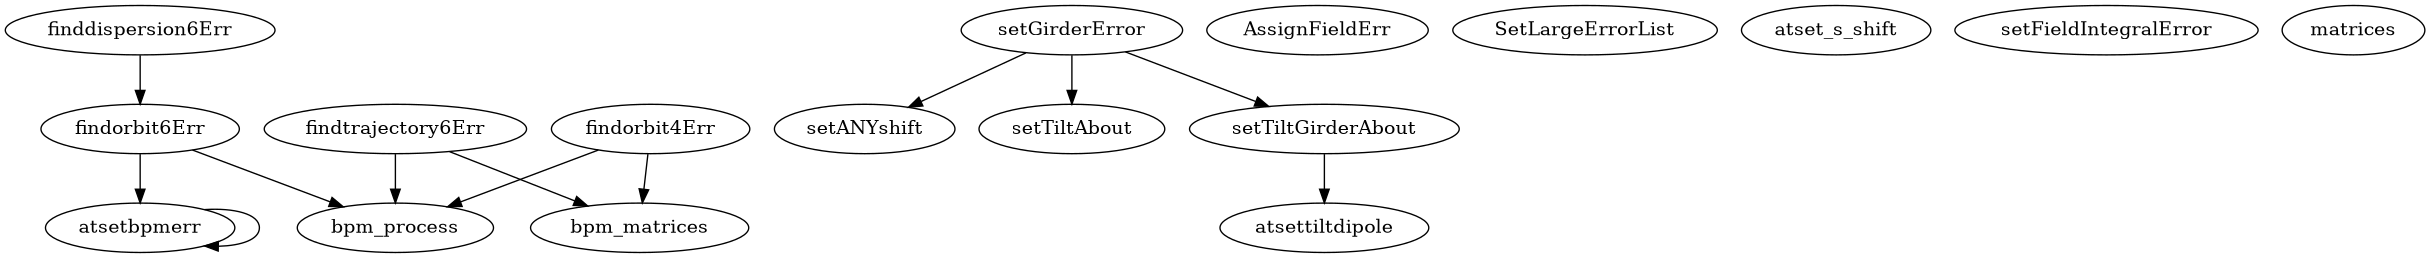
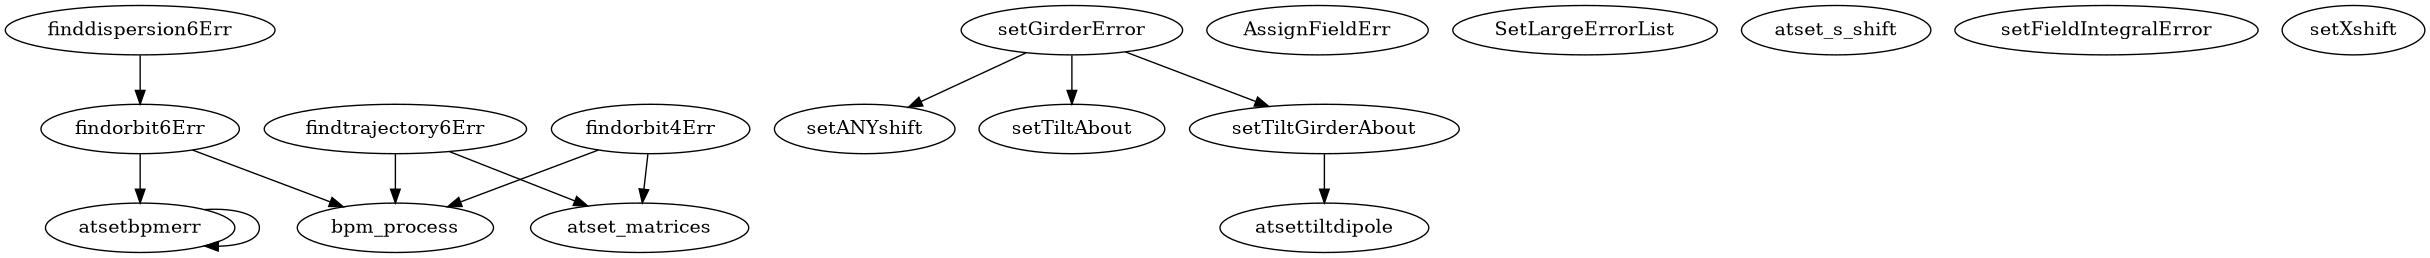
(2353, 30) -> (2353, 30)
(640, 228) -> (640, 228)
